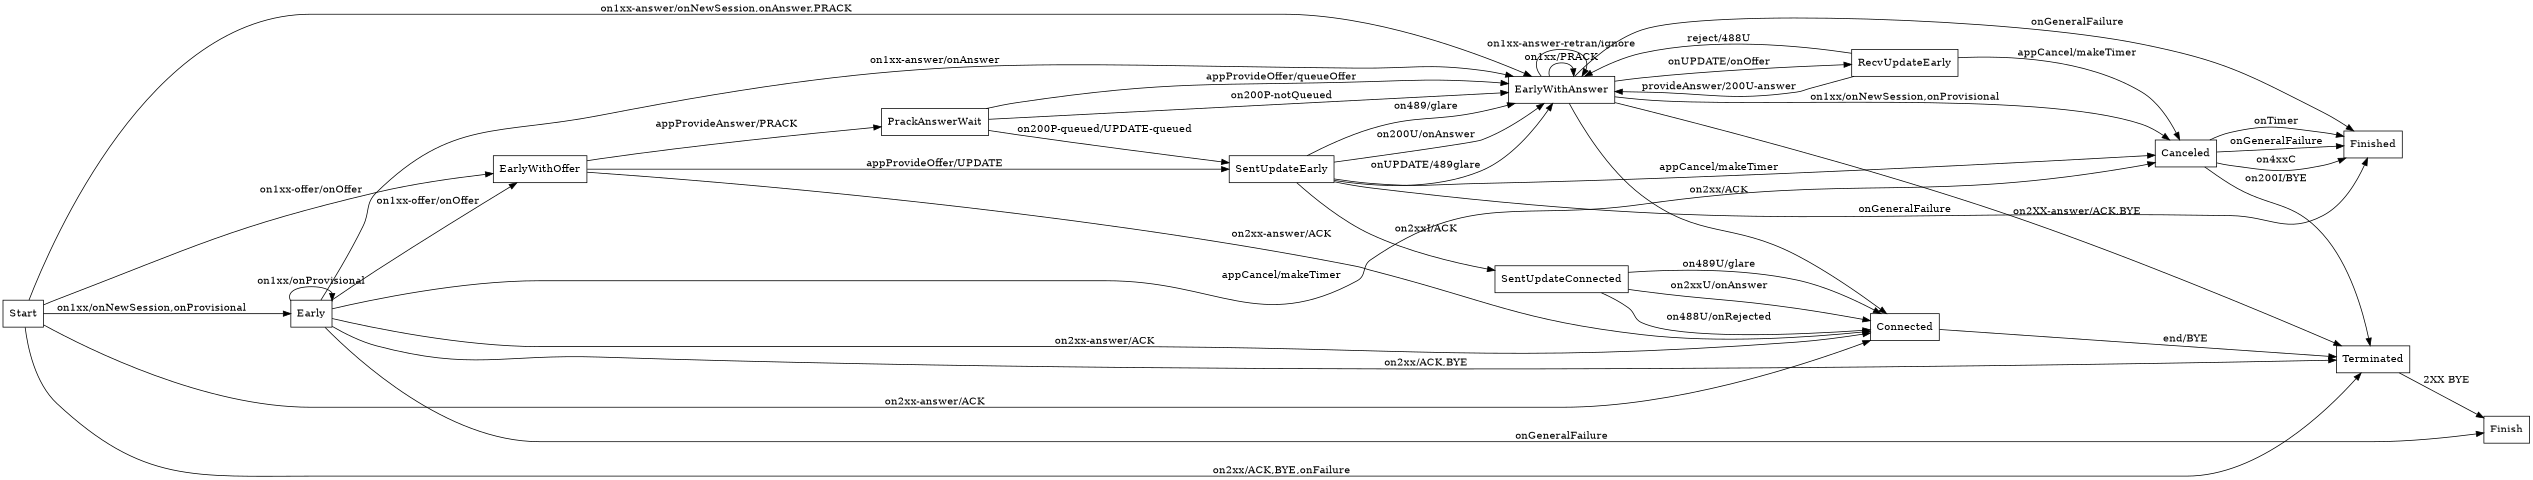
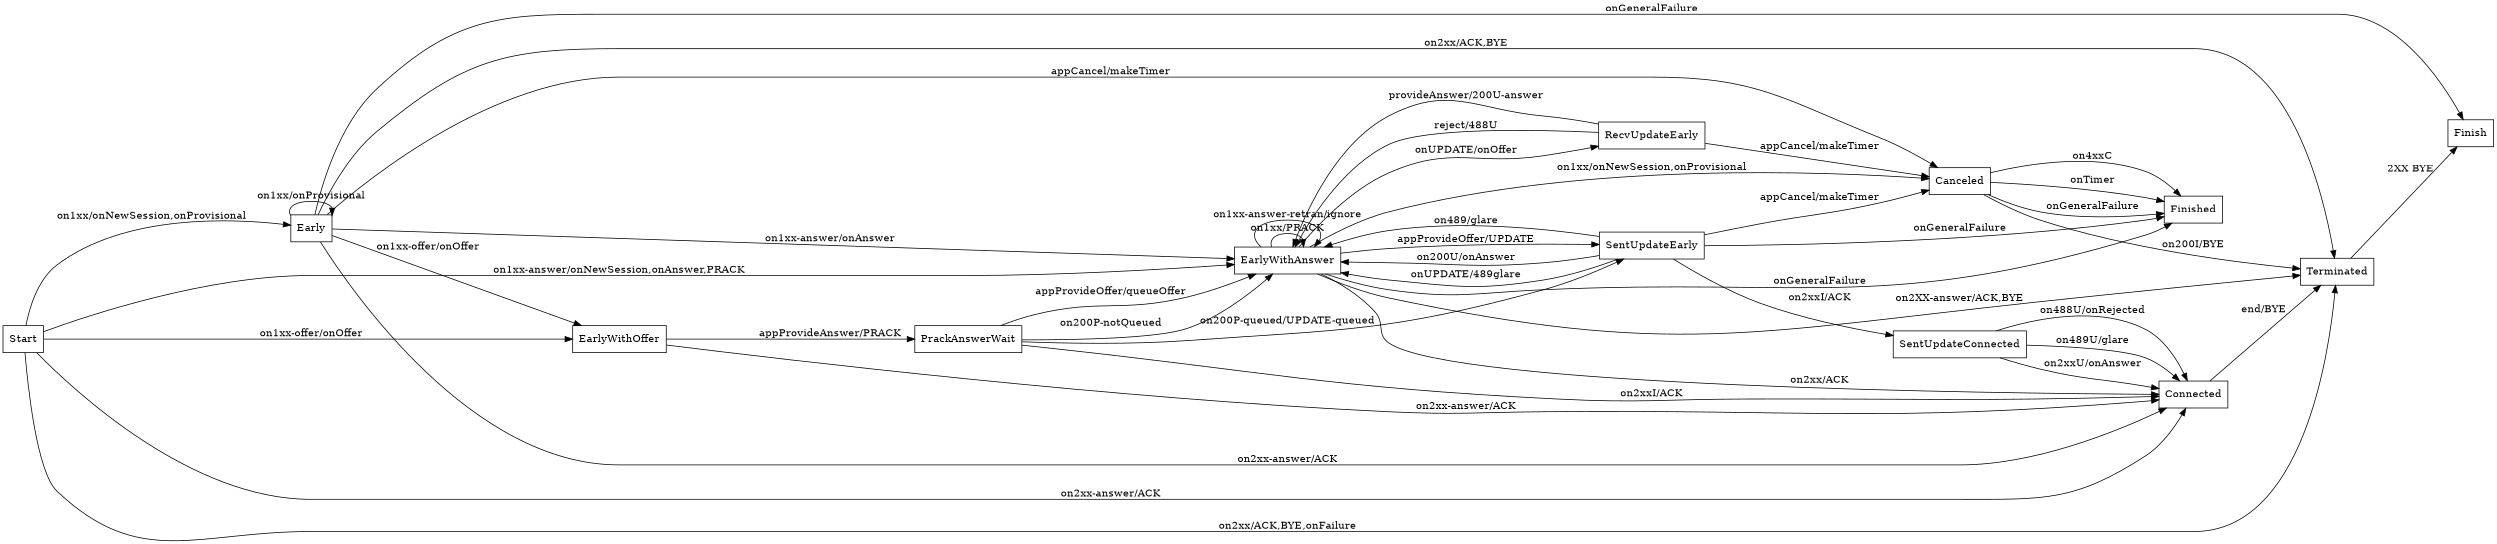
(904, 169) -> (1466, 245)
none -> (1585, 400)
